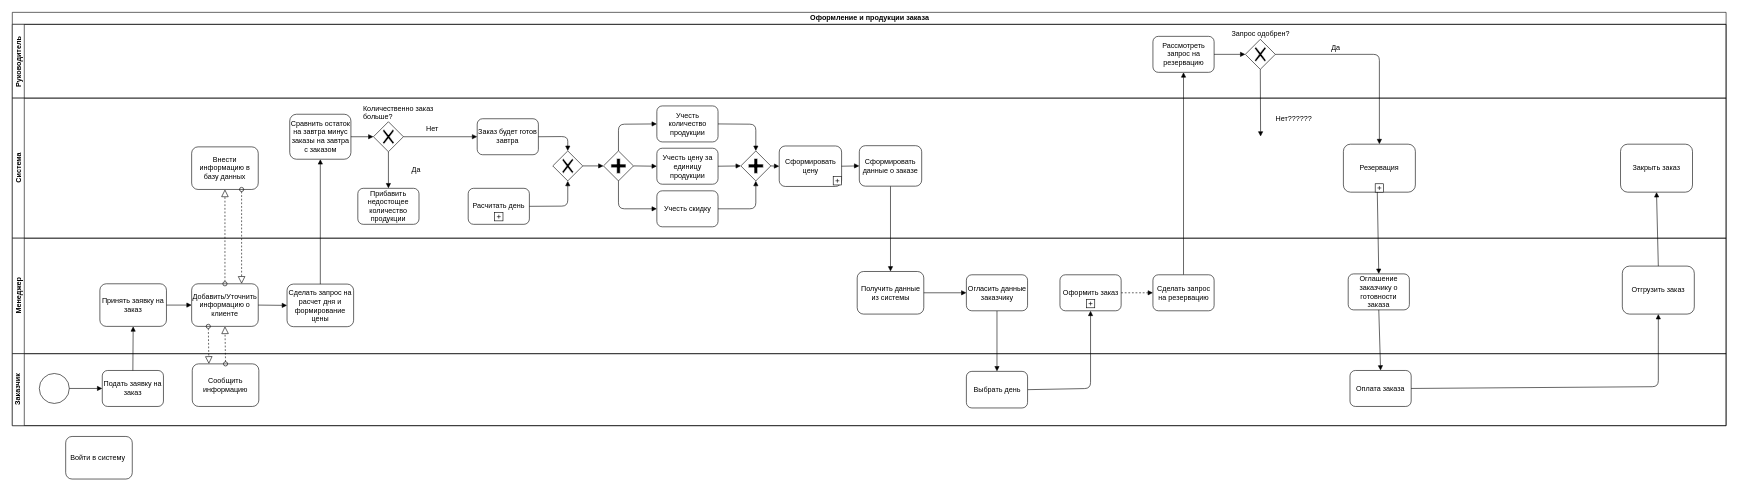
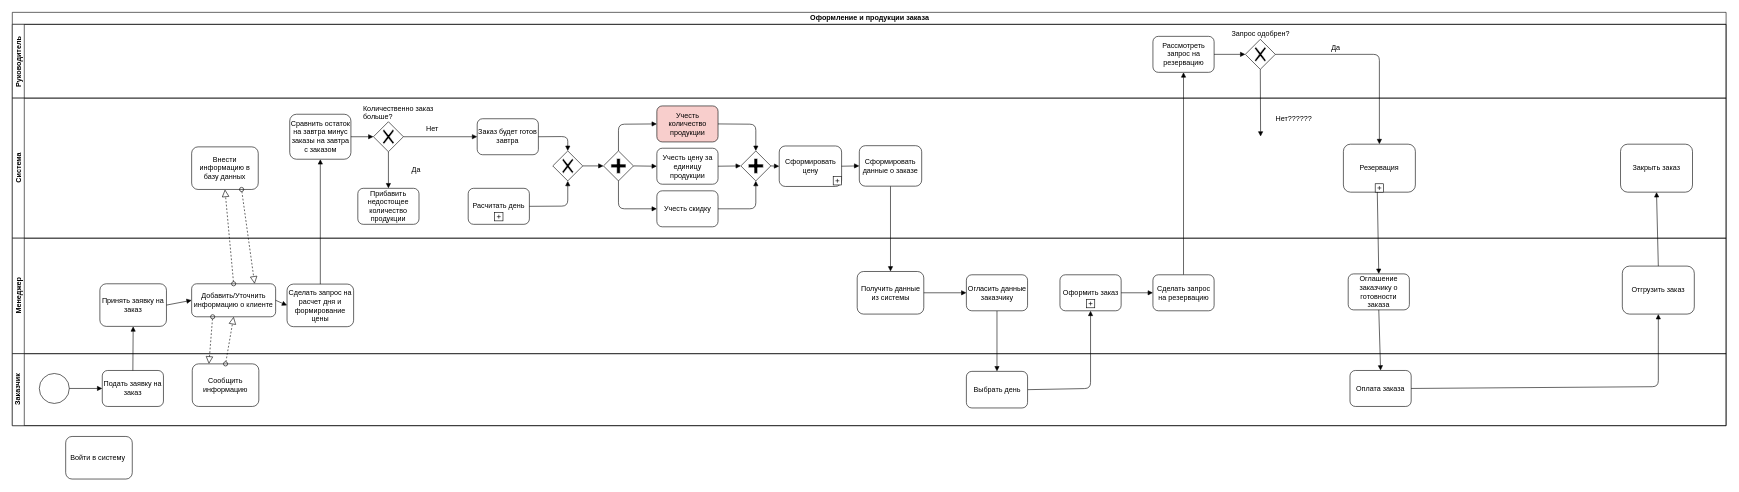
(688, 124) -> (688, 124)
(1134, 293) -> (1134, 293)
(225, 305) -> (234, 300)
